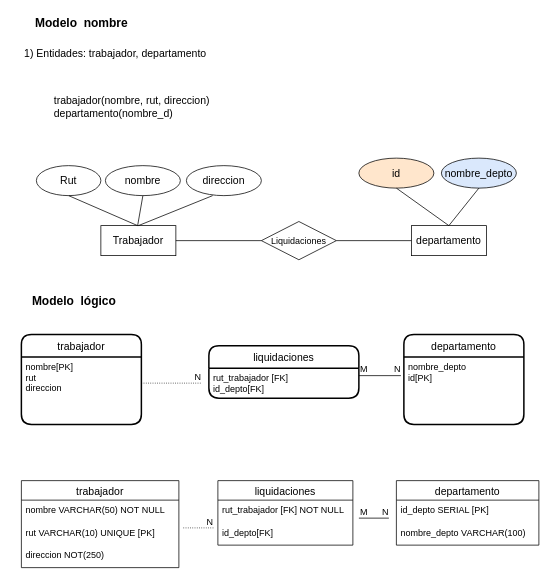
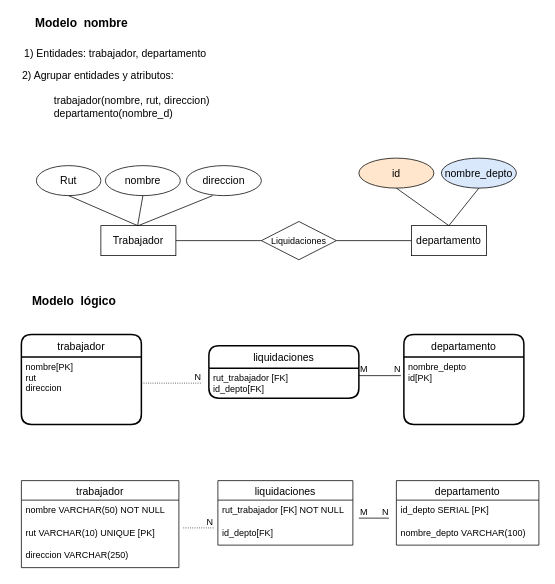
none -> (98, 75)
(67, 555) -> (77, 555)
